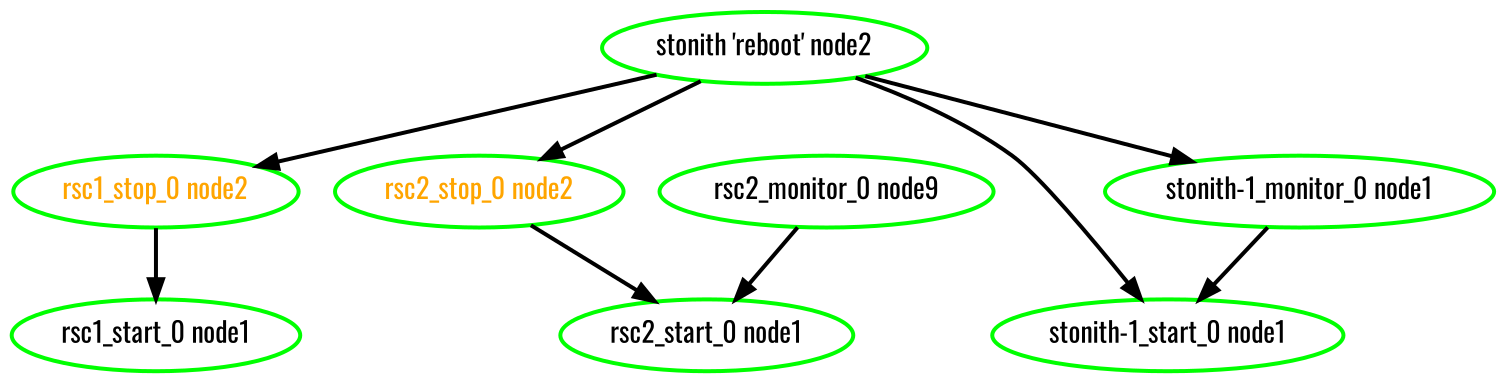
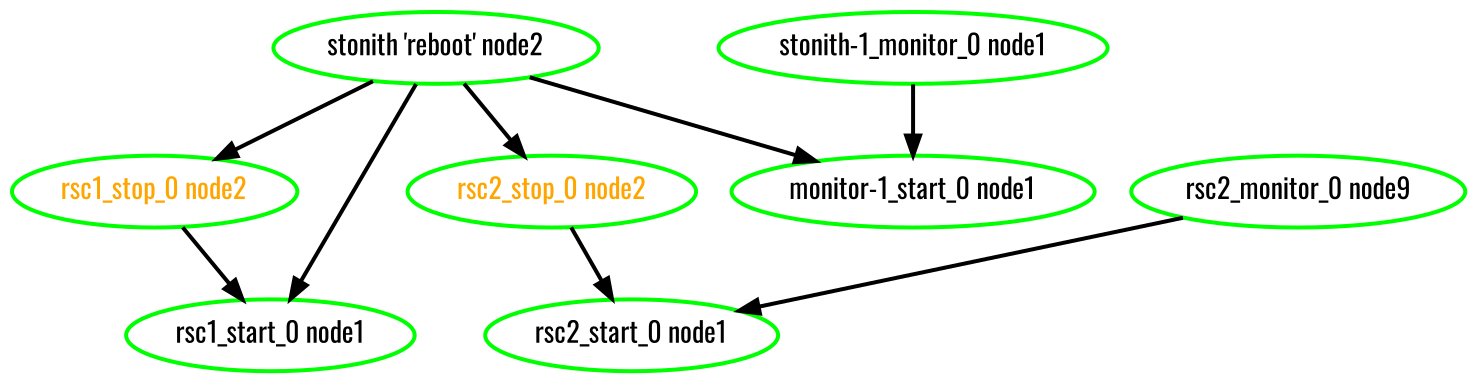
(1019, 116) -> (358, 183)
(1168, 335) -> (913, 192)
